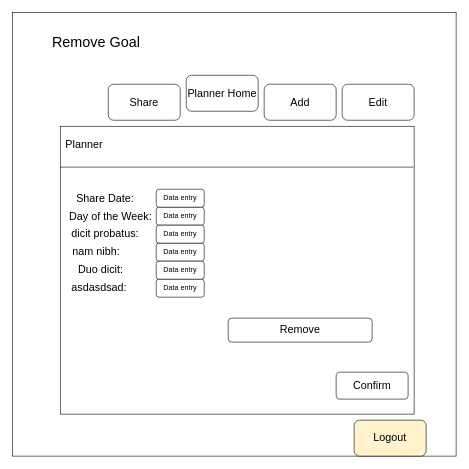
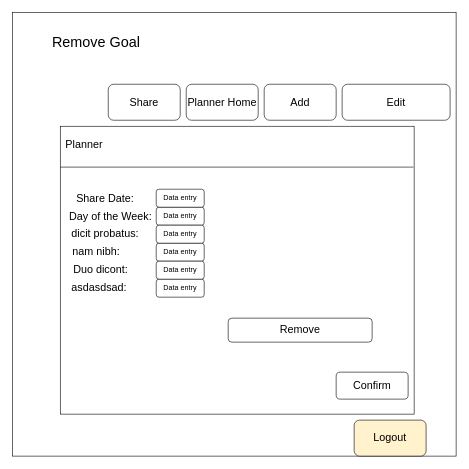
(222, 93) -> (222, 102)
(378, 102) -> (396, 102)
(99, 270) -> (99, 270)
